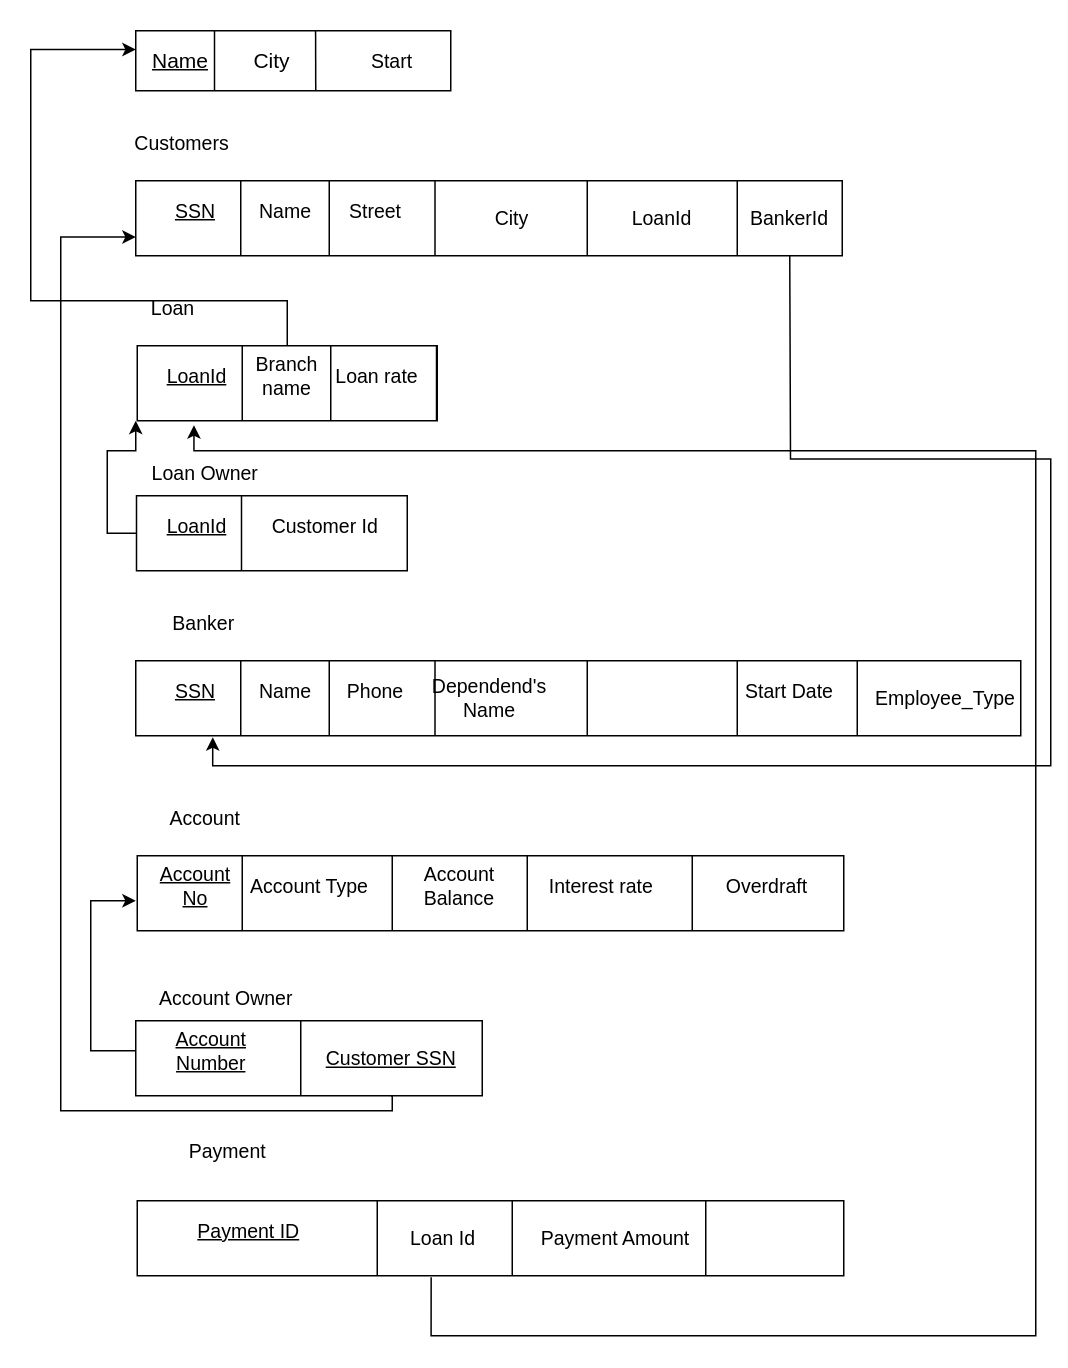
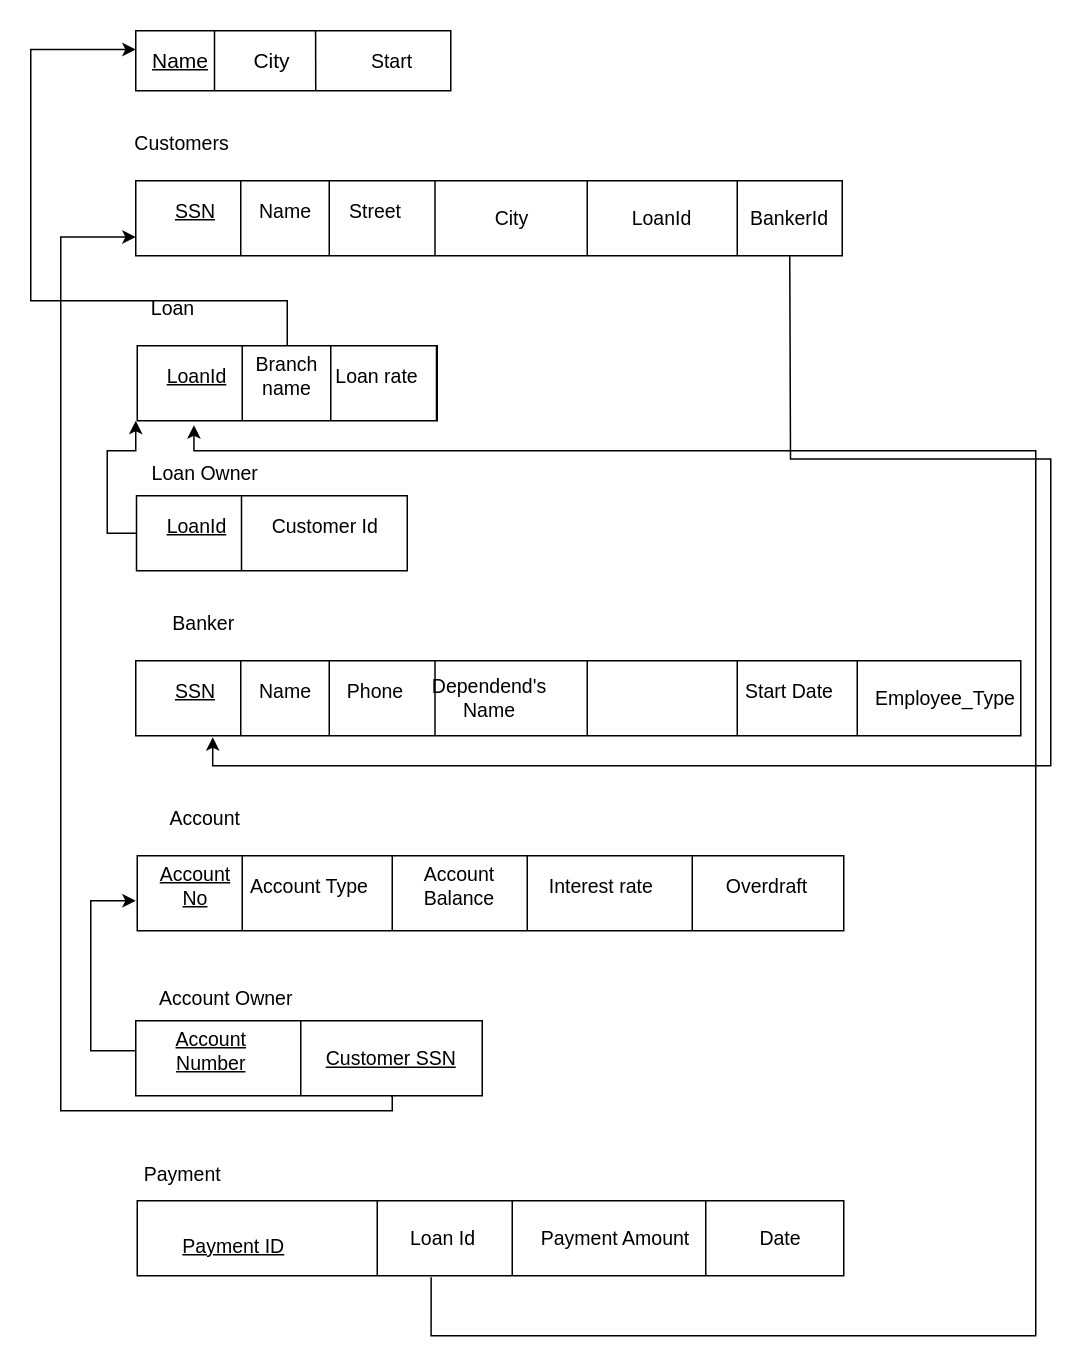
(228, 1163) -> (183, 1186)
(249, 1231) -> (234, 1246)
none -> (781, 1238)
